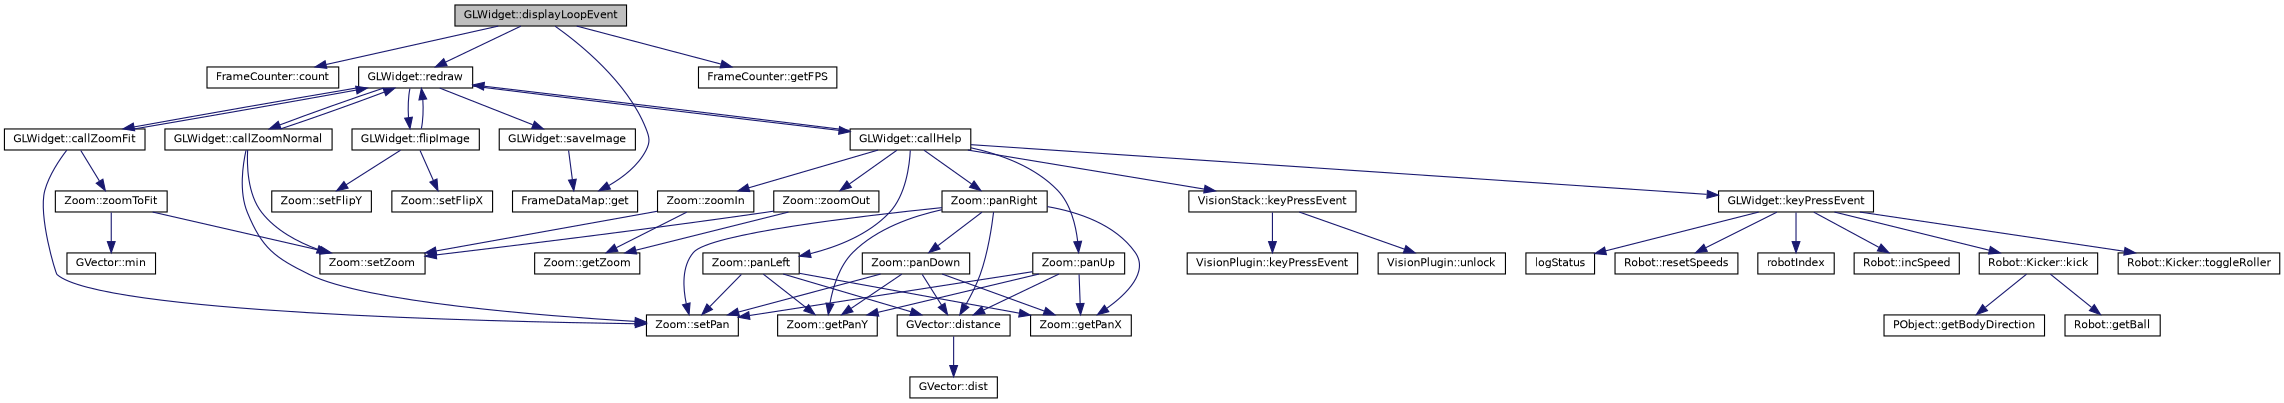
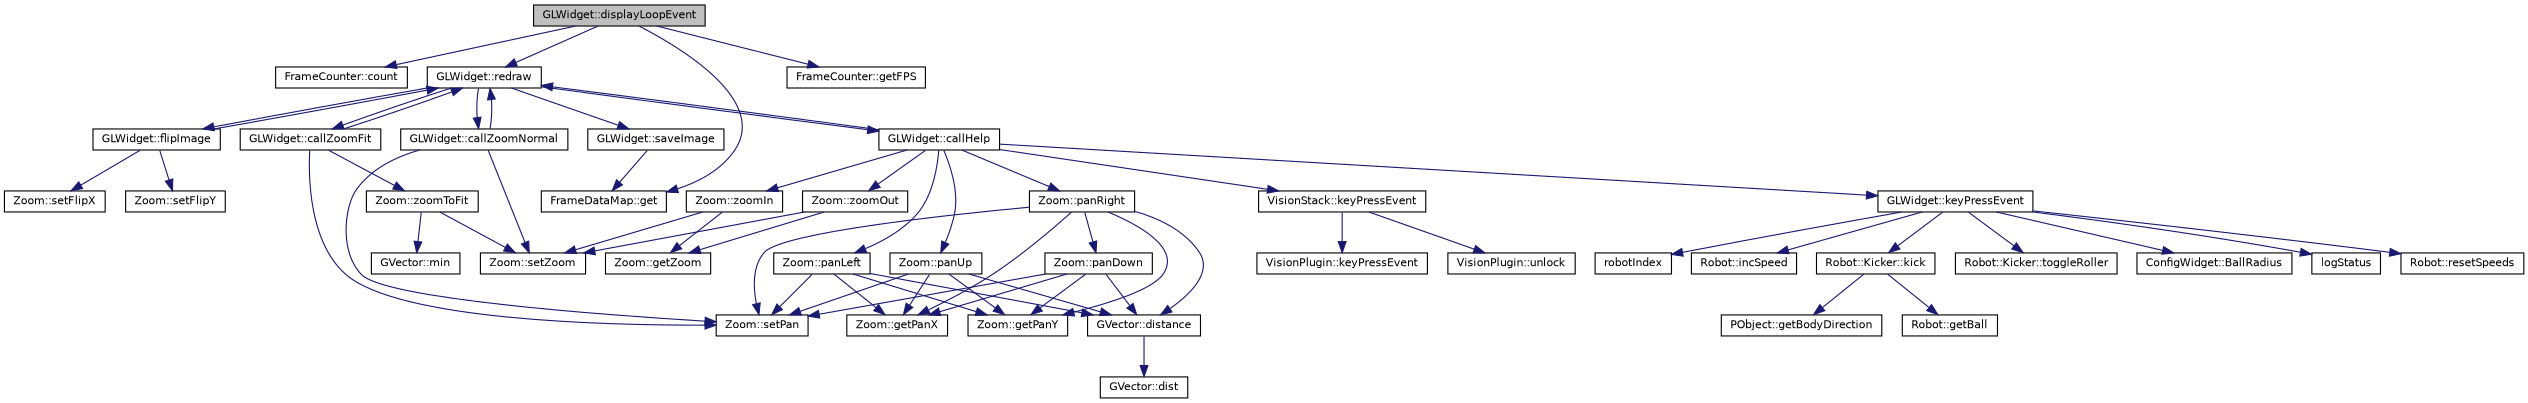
none -> (2214, 263)
